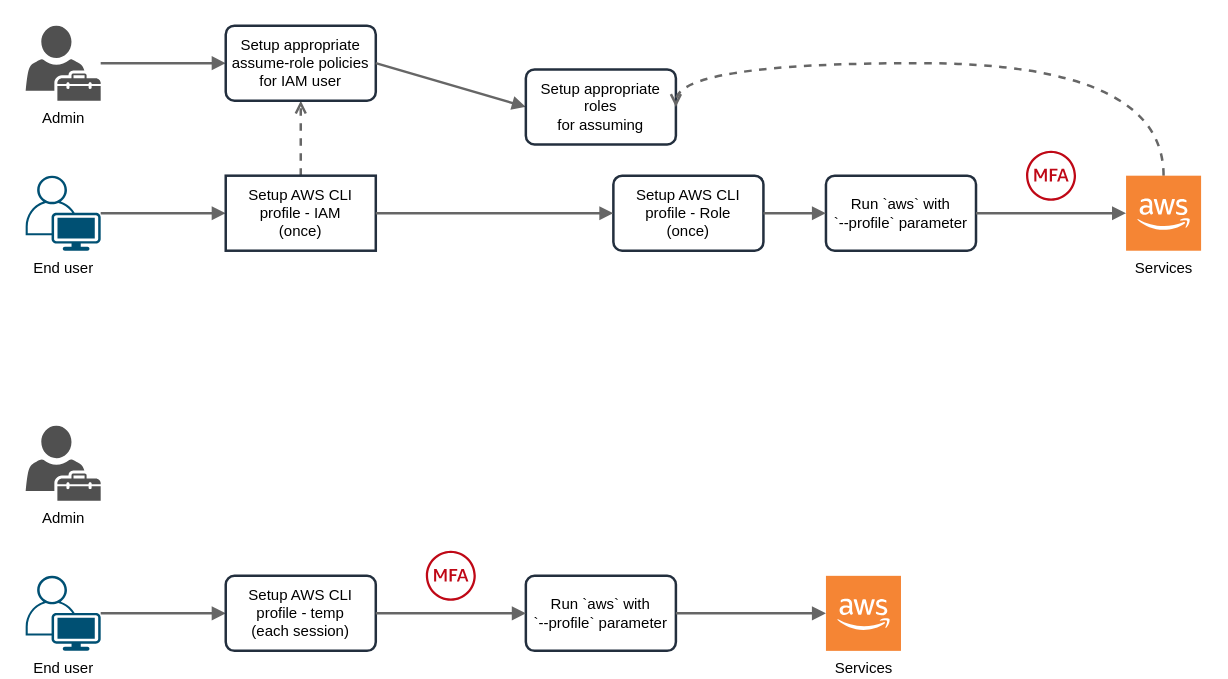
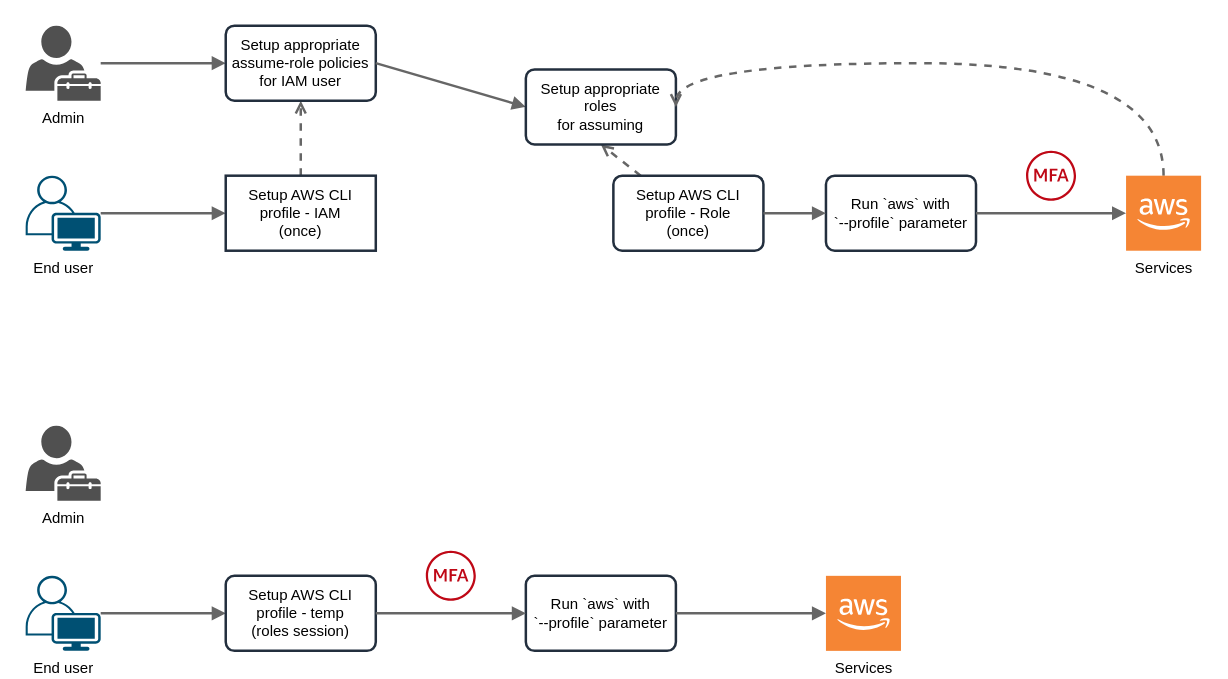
none -> (623, 162)
(488, 213) -> none
(301, 613) -> (301, 613)
